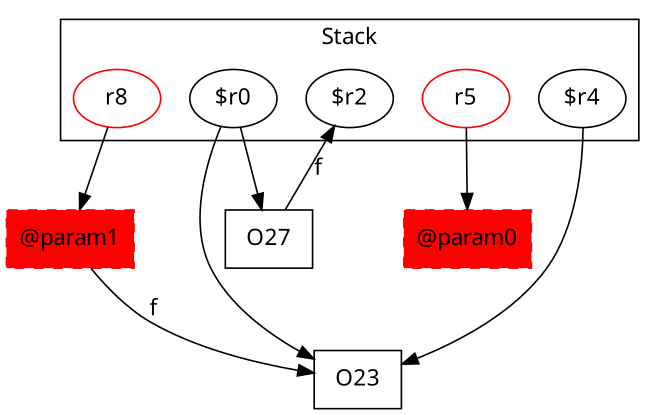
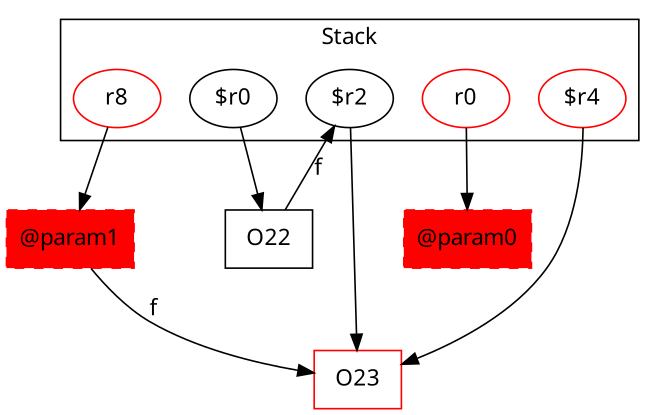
(466, 99) -> (466, 99)
(582, 99) -> (582, 99)
(269, 239) -> (269, 239)
(207, 258) -> (354, 231)
(358, 380) -> (358, 380)
